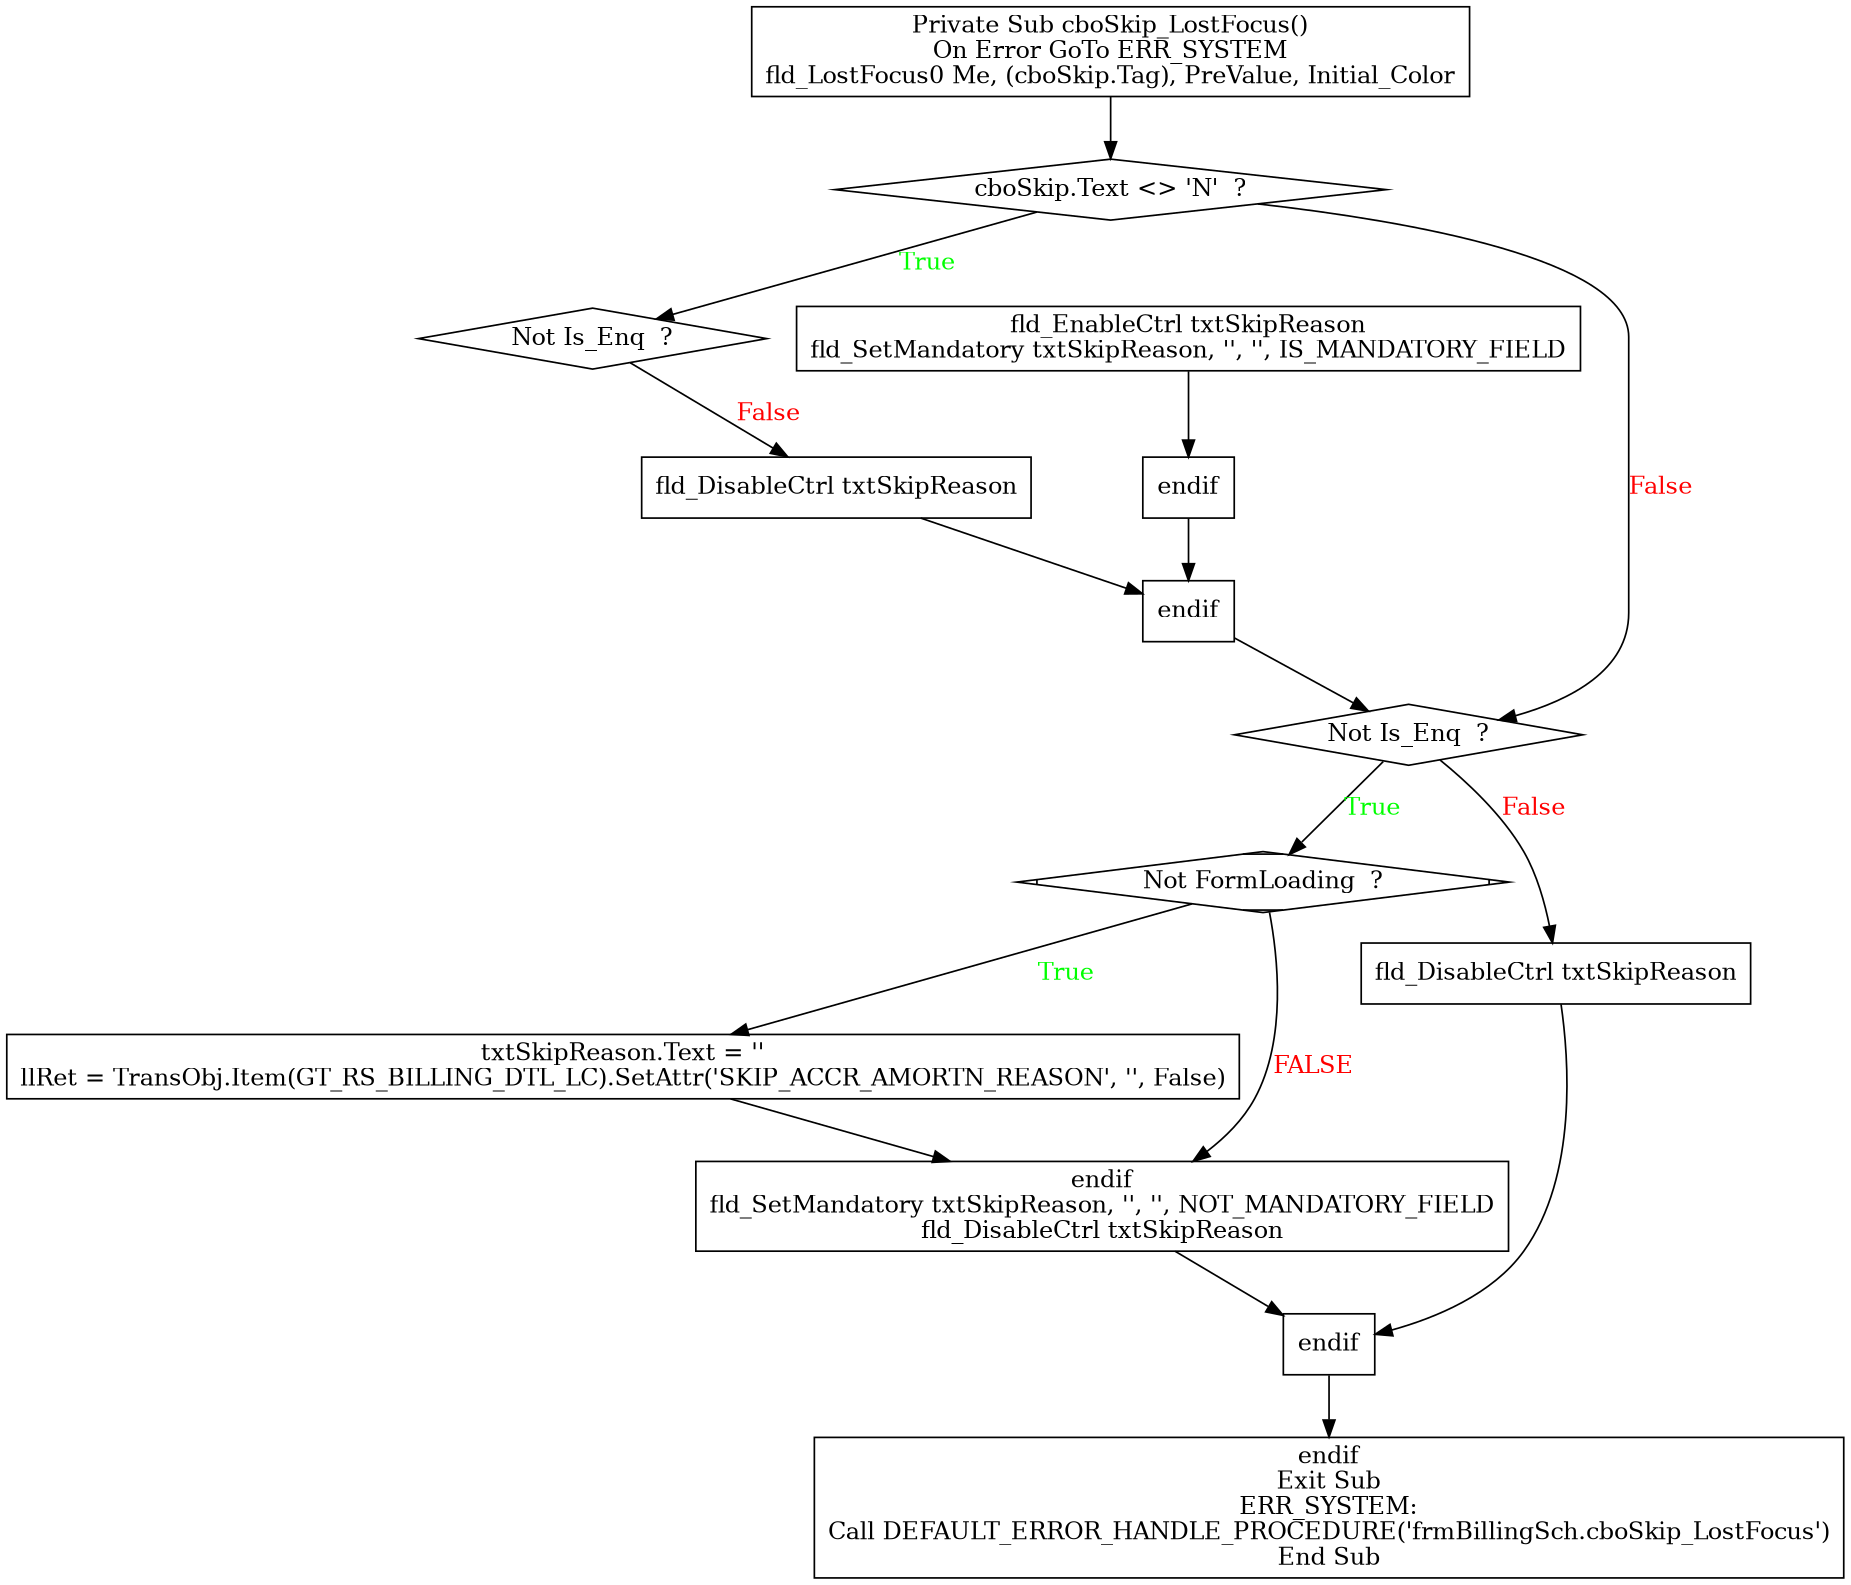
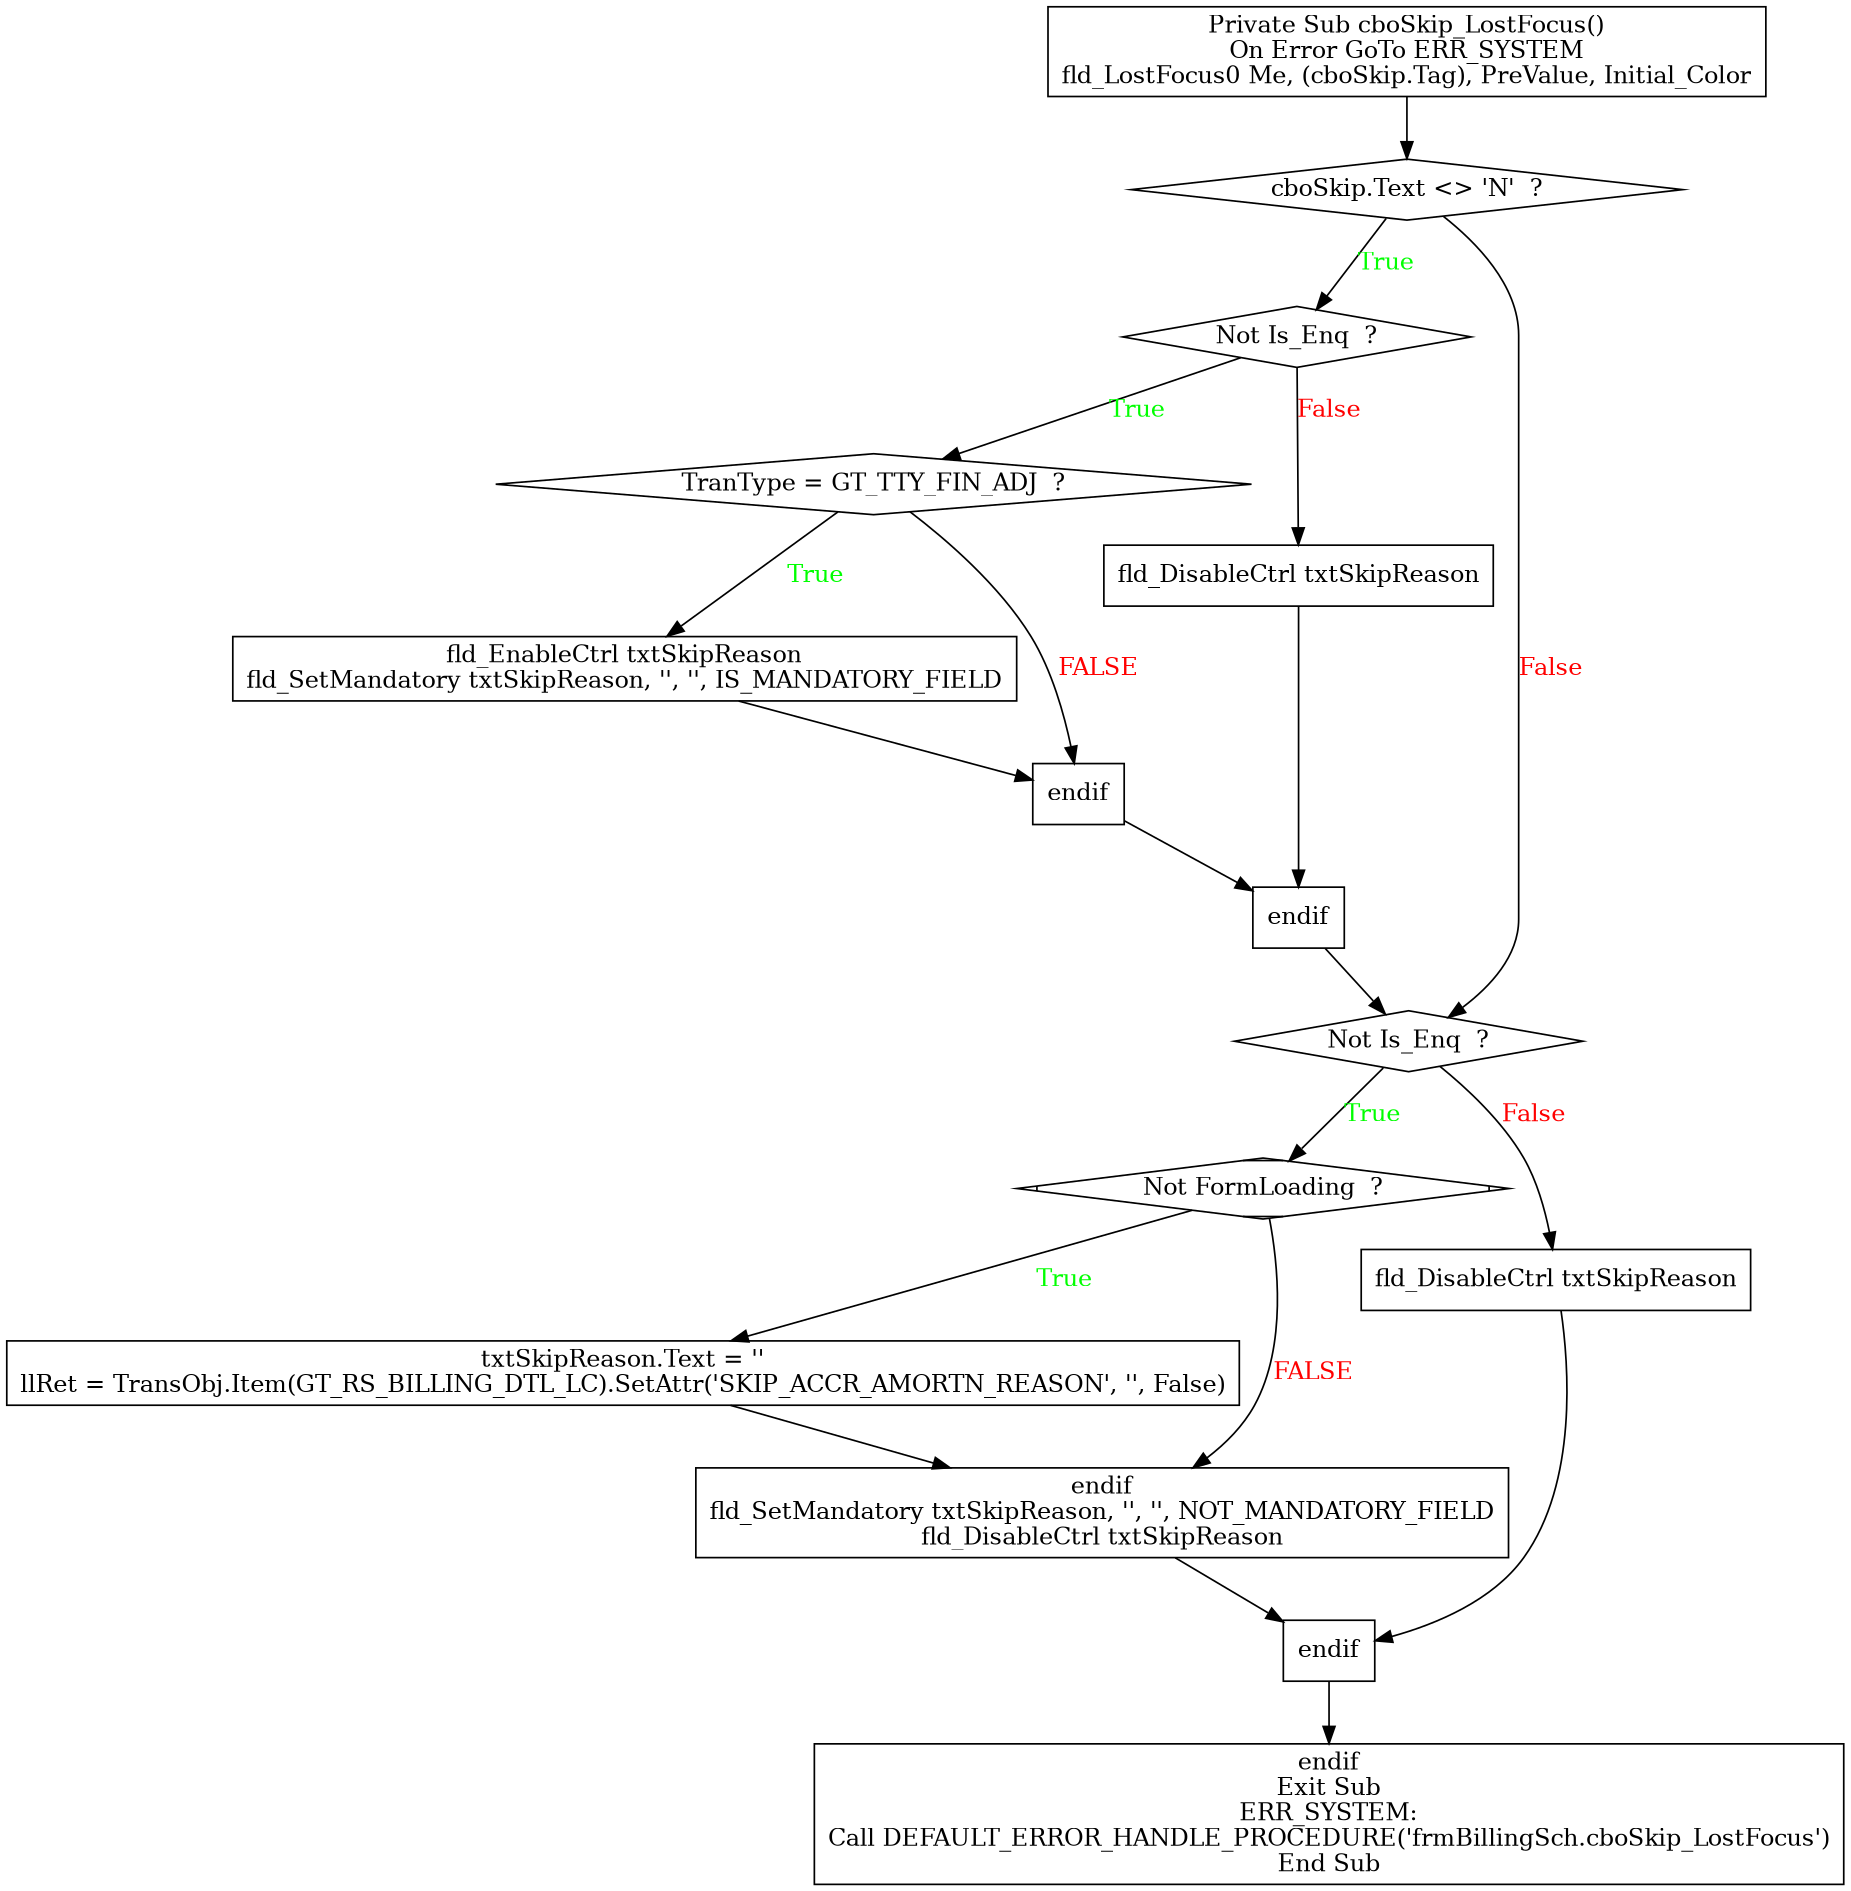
none -> (874, 484)
